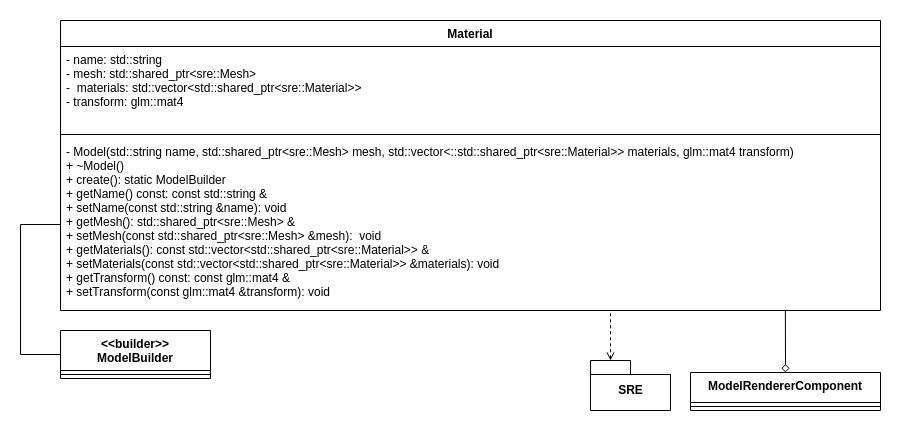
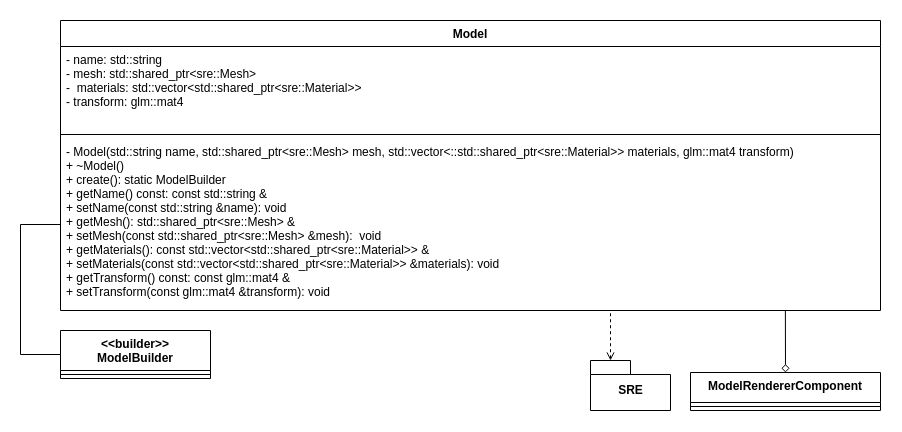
(470, 34) -> (470, 34)
